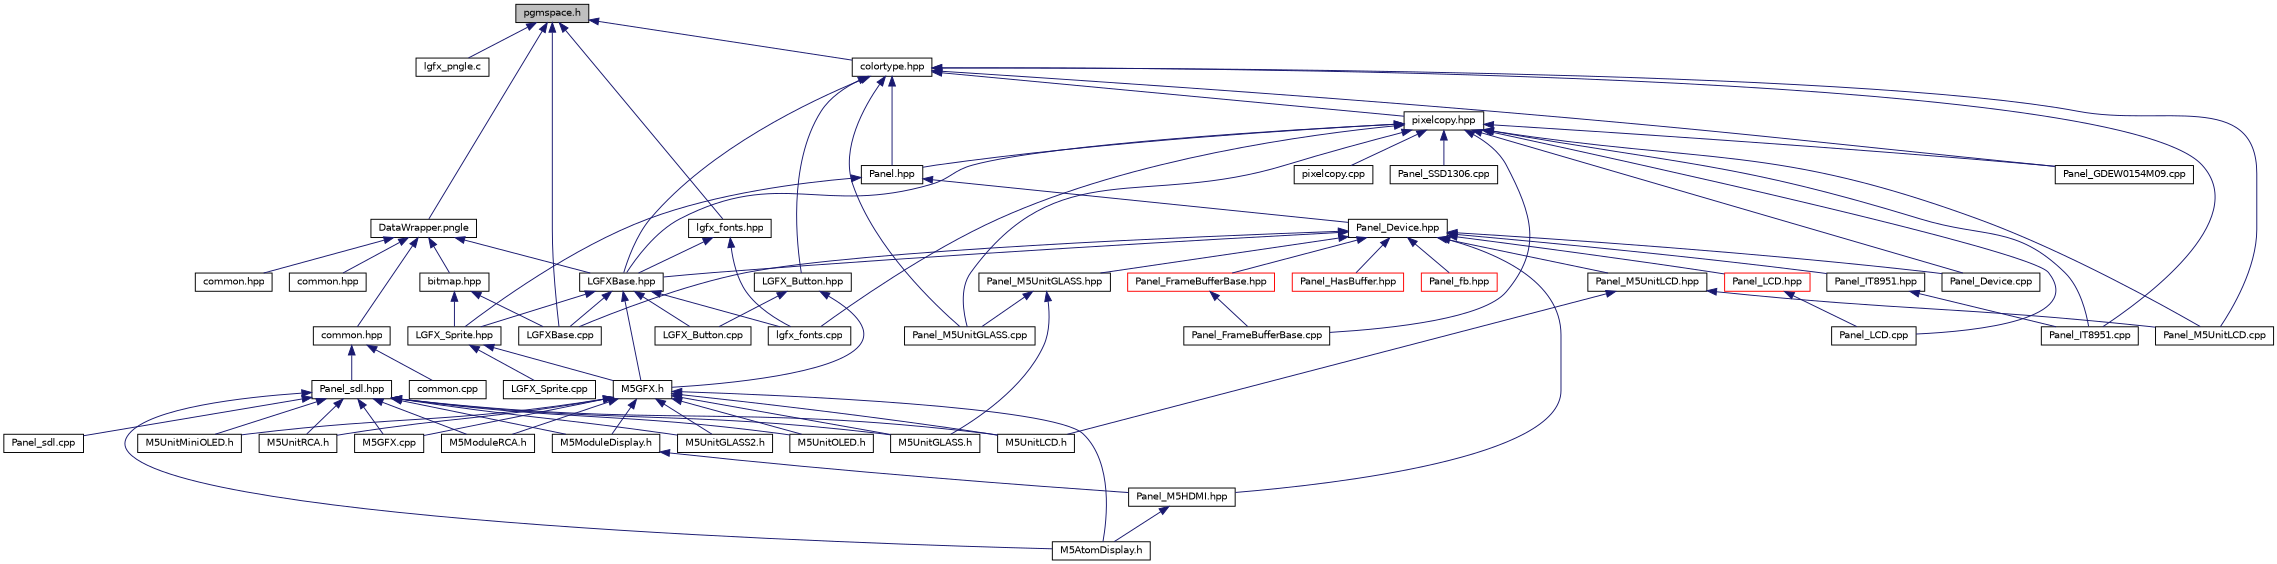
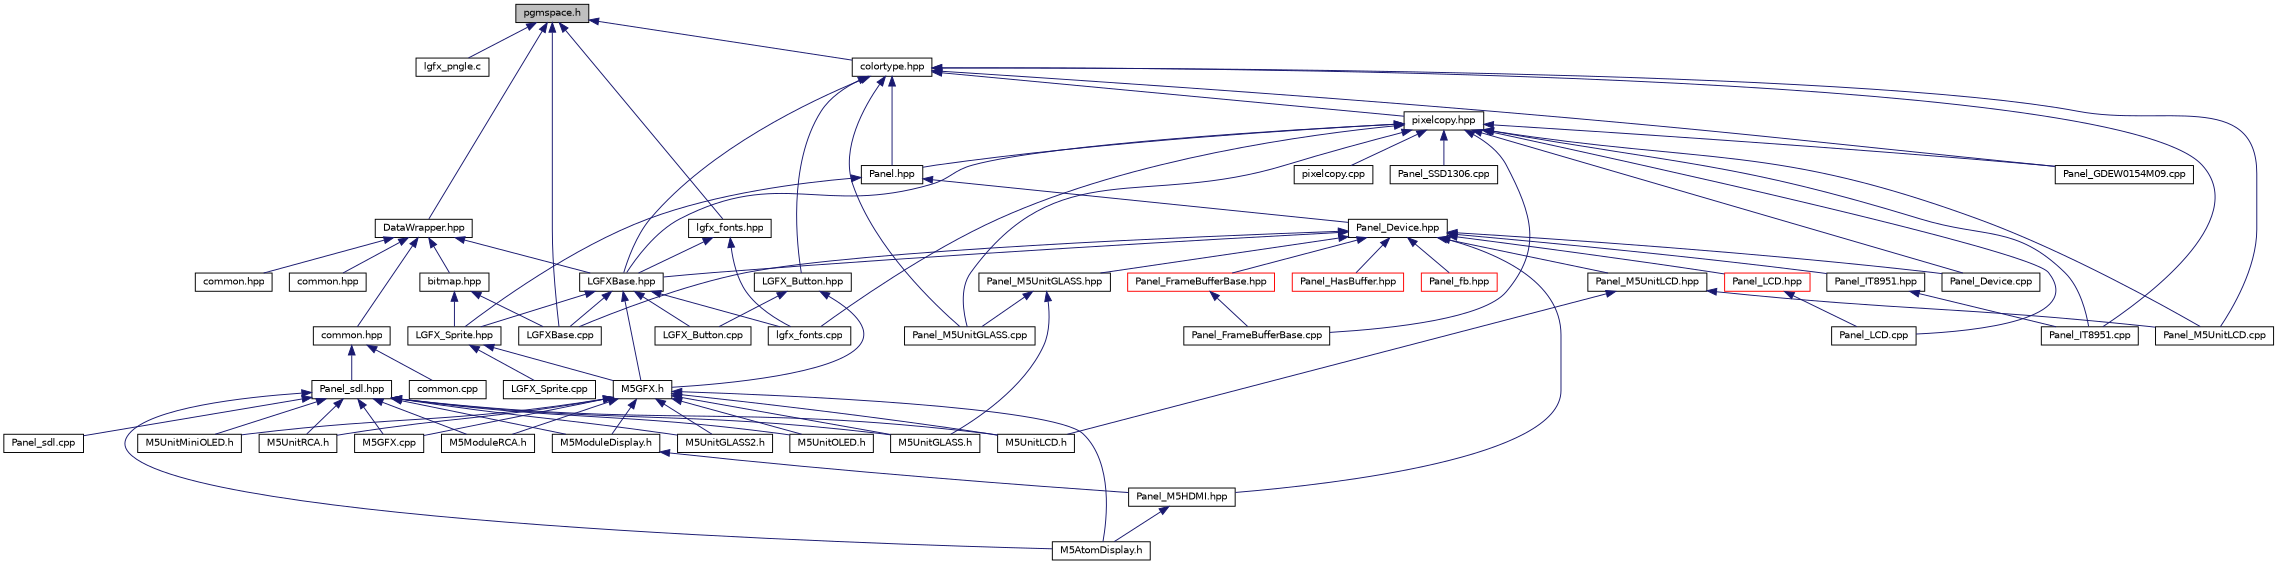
(424, 228) -> (424, 228)
